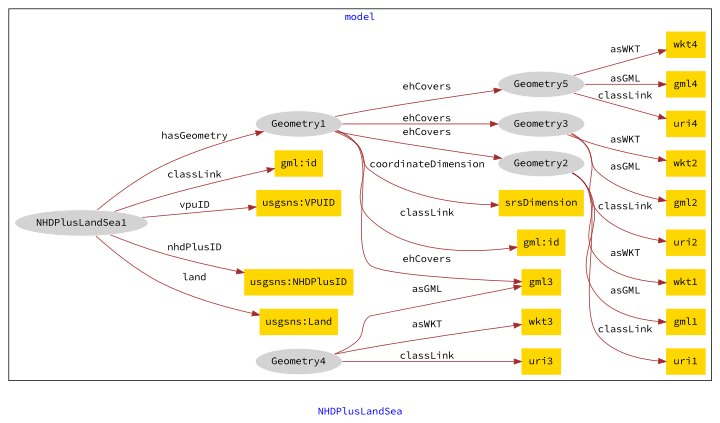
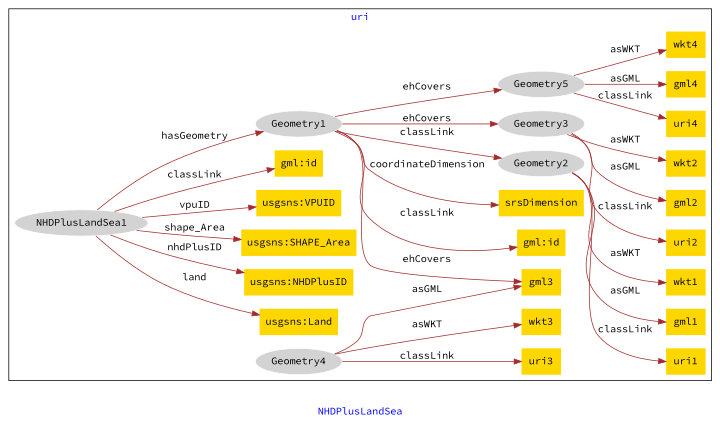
(360, 17) -> (360, 17)
(427, 132) -> (427, 132)
none -> (299, 243)
